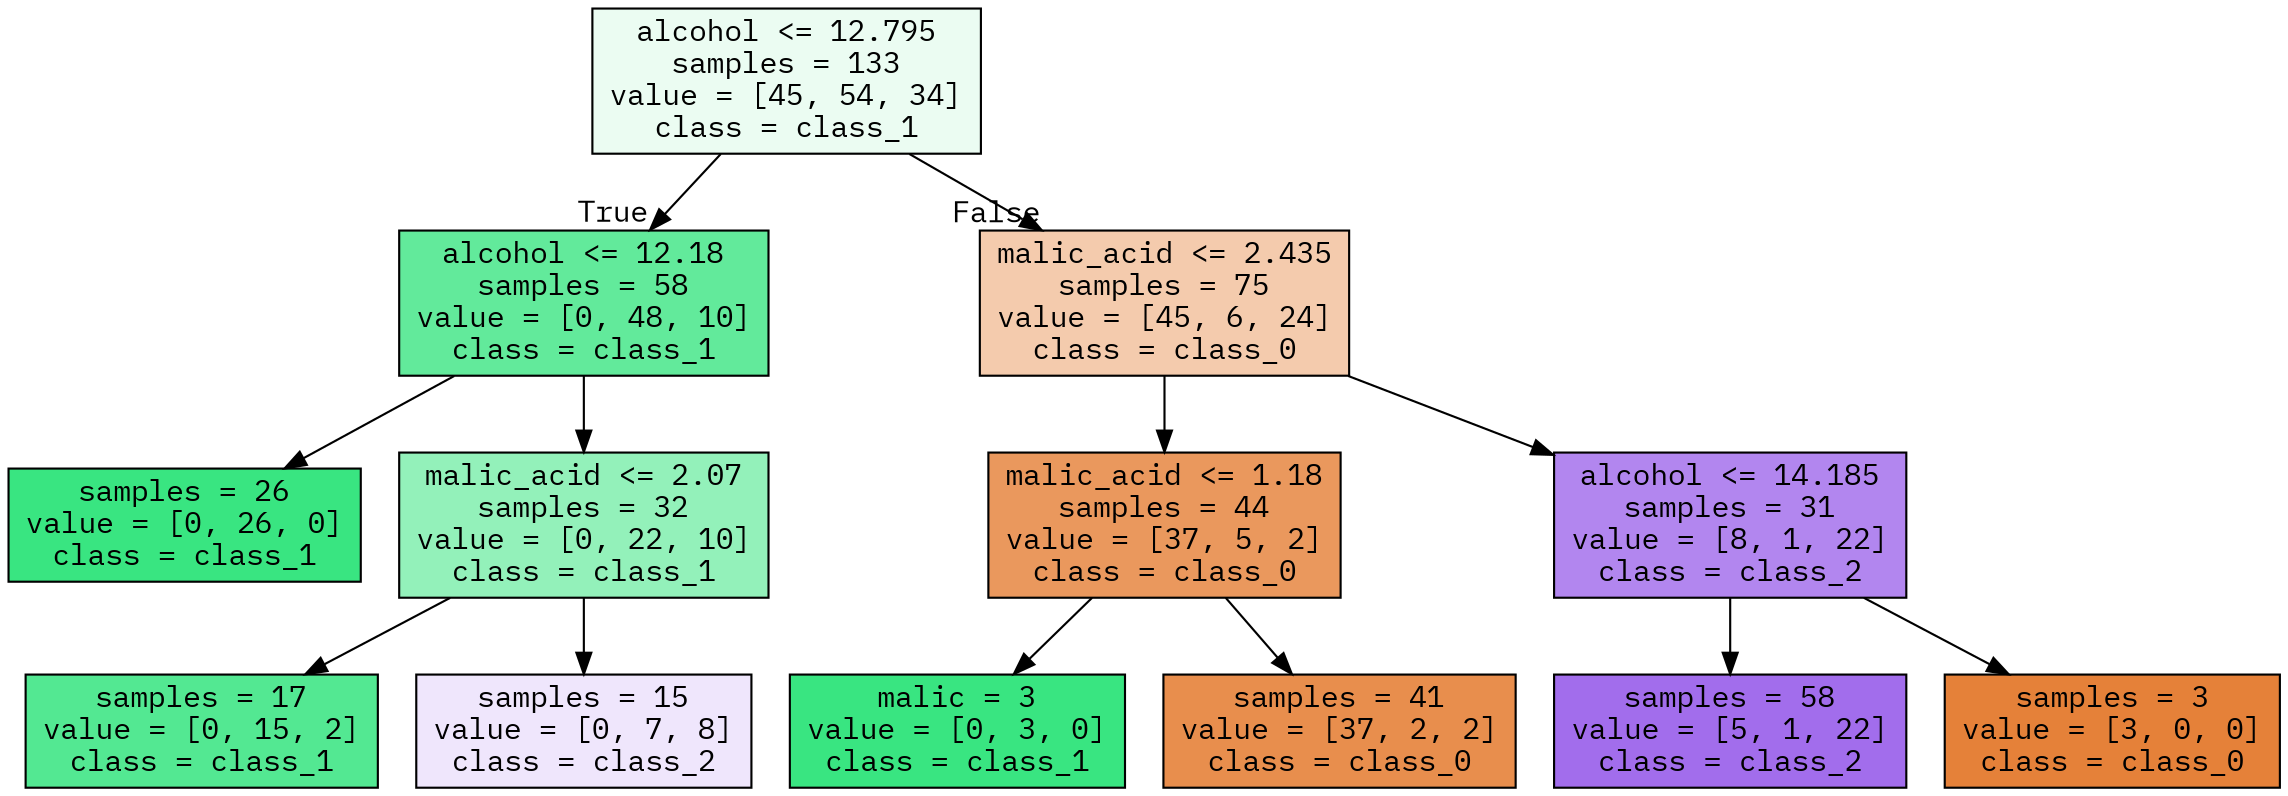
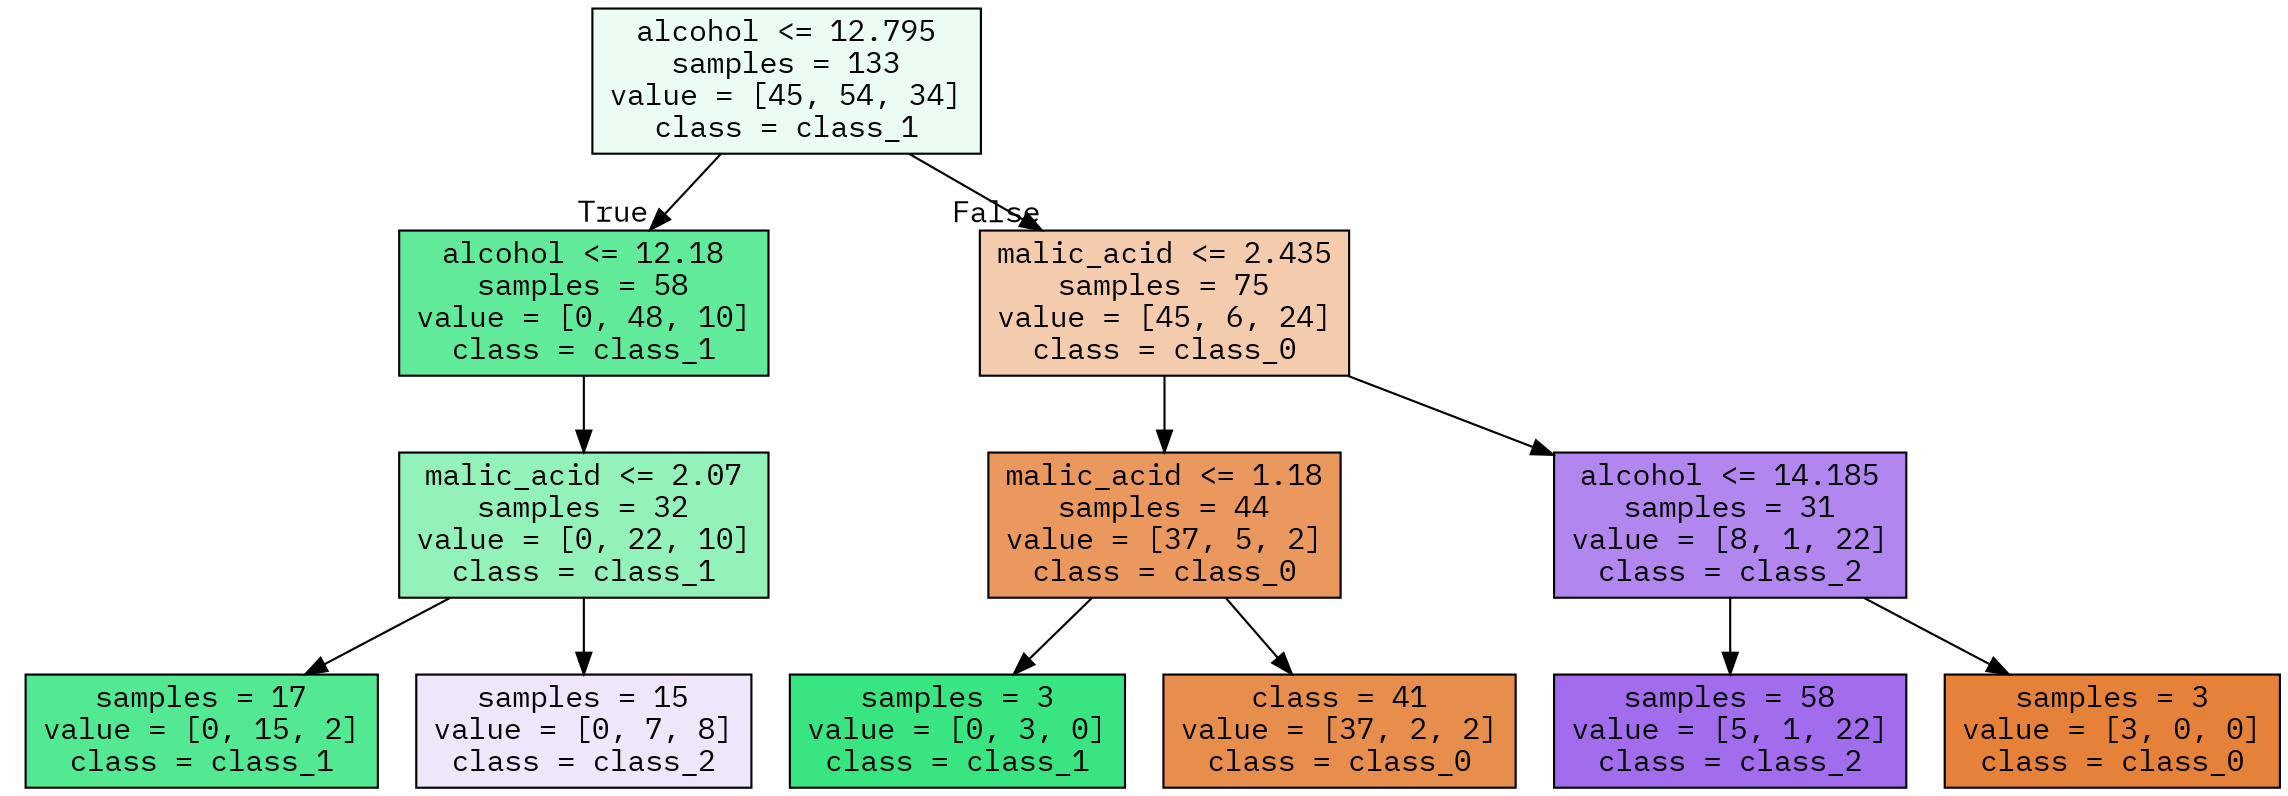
(185, 525) -> none
(957, 731) -> (957, 731)
(1340, 731) -> (1340, 731)
